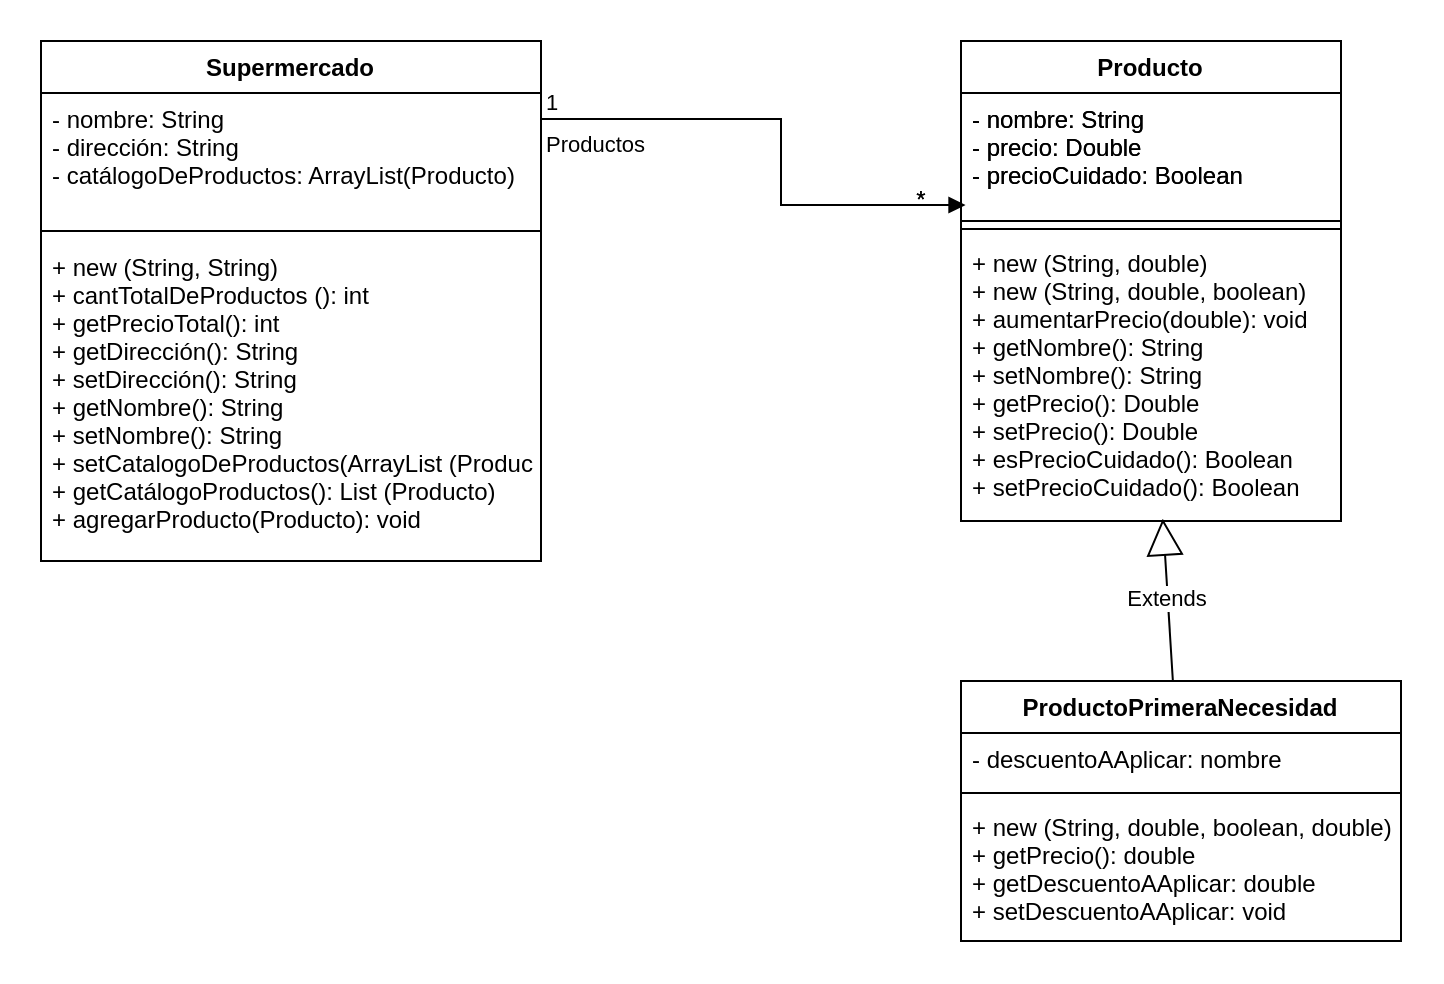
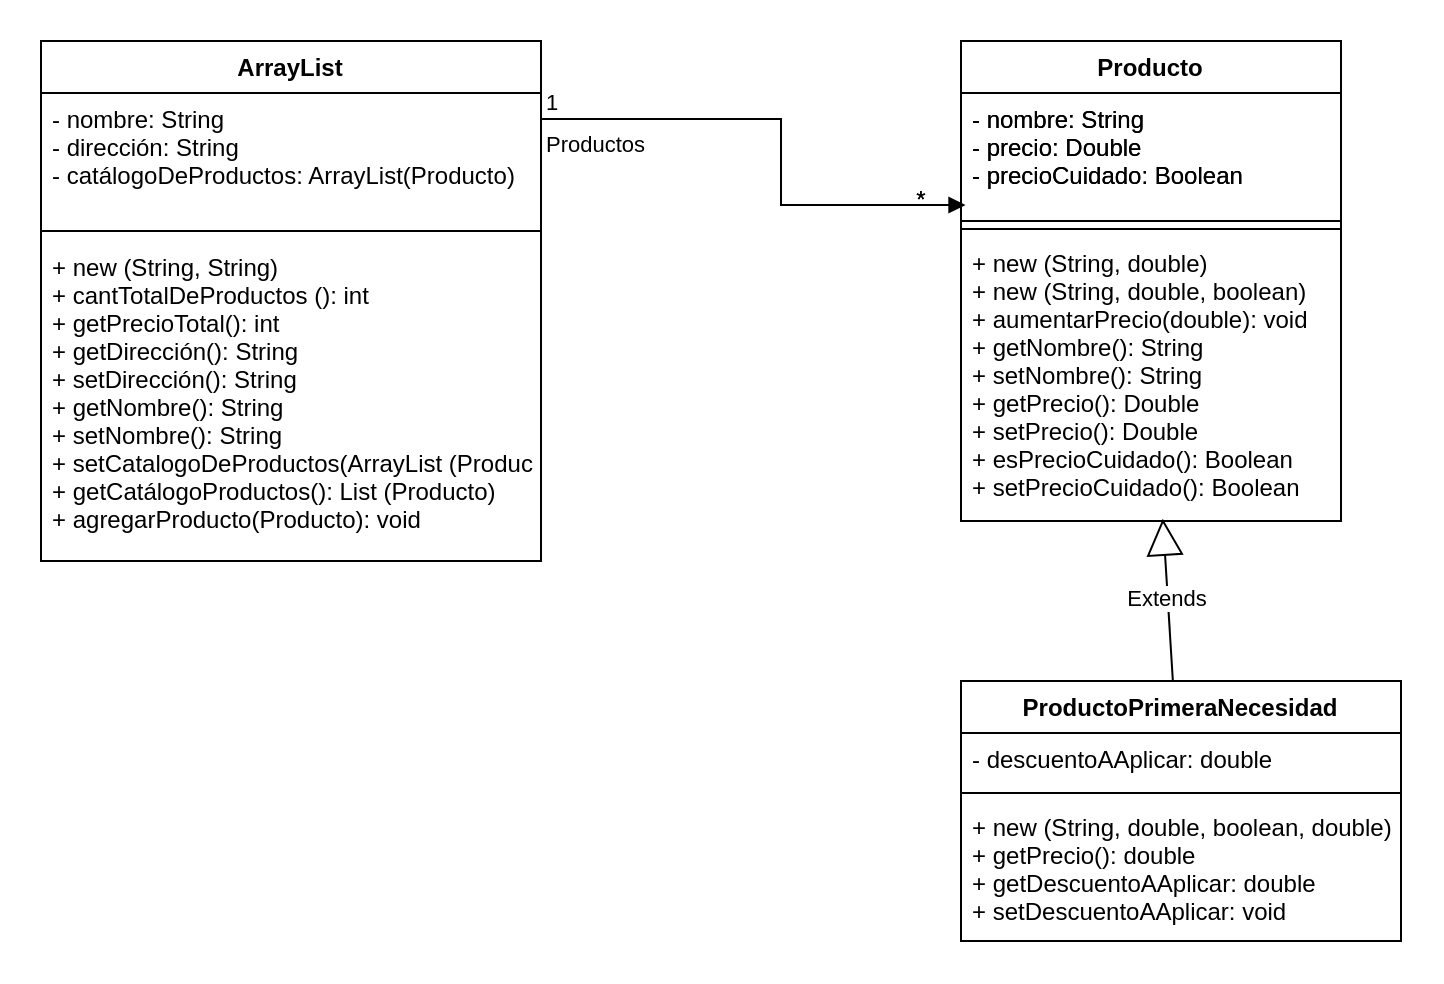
(290, 68) -> (290, 68)
(1138, 760) -> (1135, 760)
